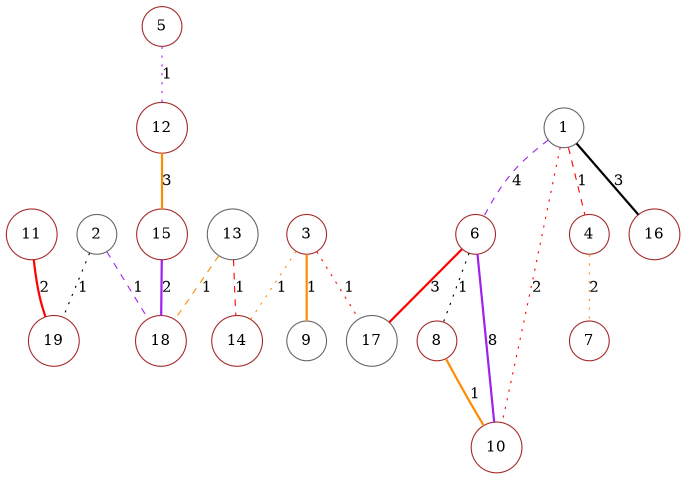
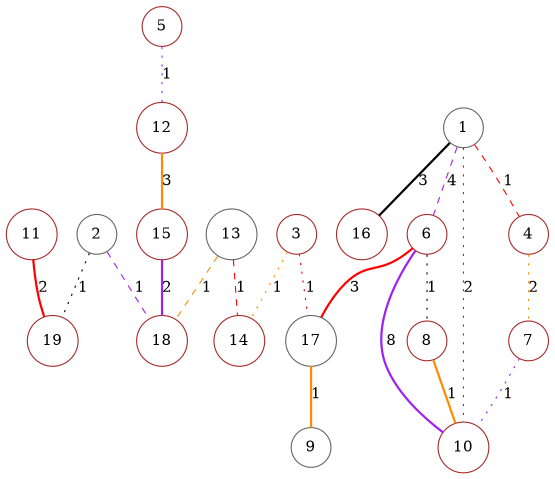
(307, 288) -> (311, 397)
none -> (499, 393)
